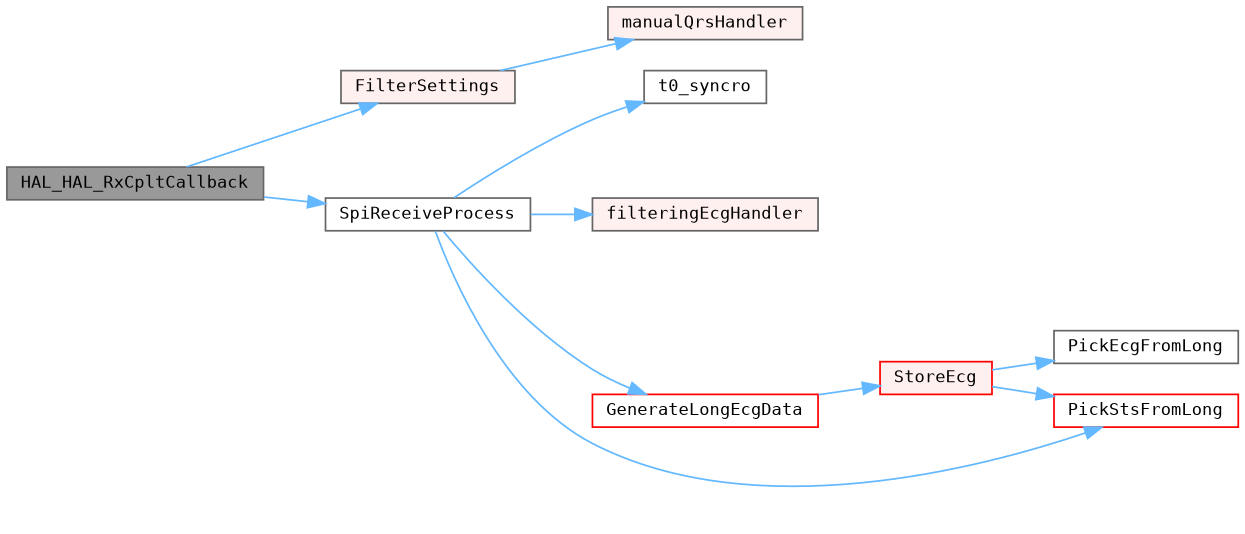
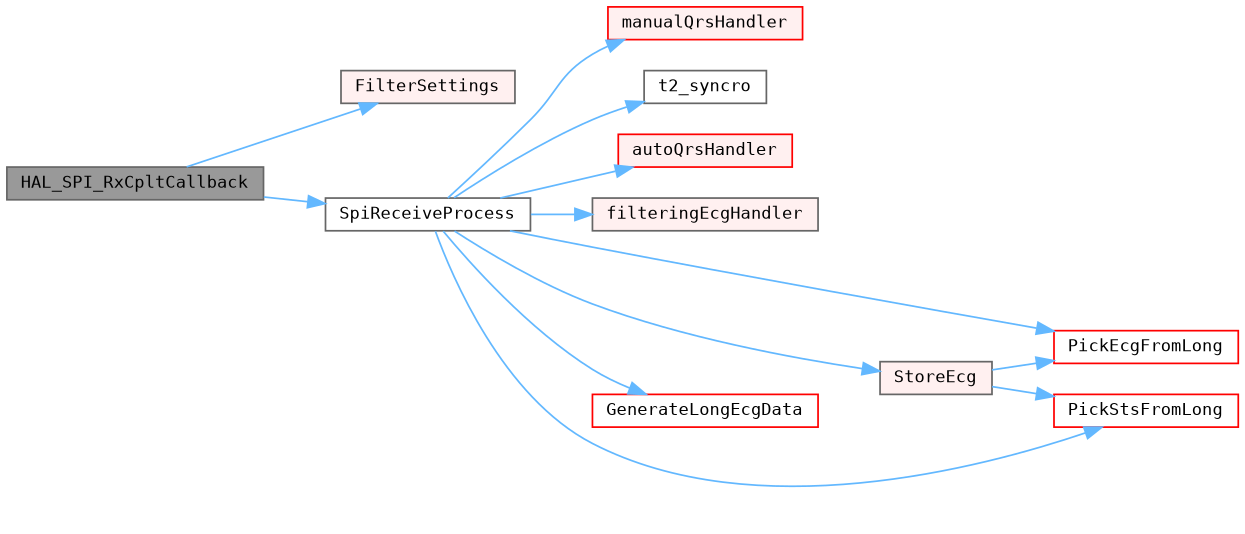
(705, 23) -> (705, 23)
(558, 57) -> (528, 122)
(705, 87) -> (705, 87)
none -> (705, 151)
(135, 183) -> (135, 183)
none -> (773, 281)
(1146, 347) -> (1146, 347)
(936, 378) -> (936, 378)
(841, 392) -> (650, 323)
